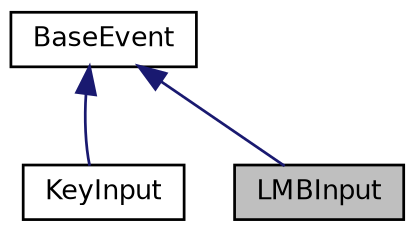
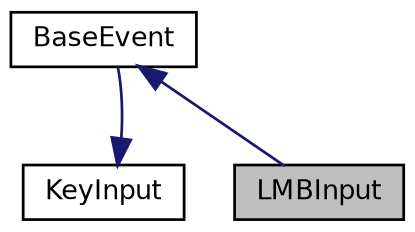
(86, 130) -> (122, 102)
